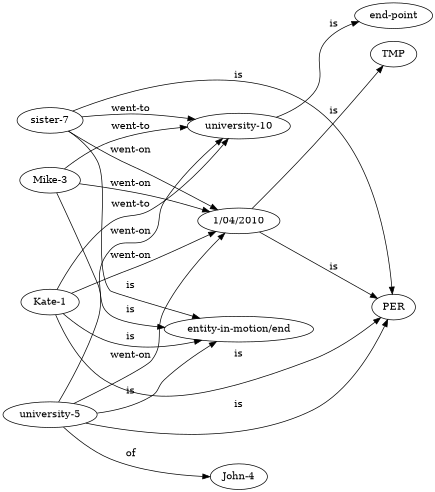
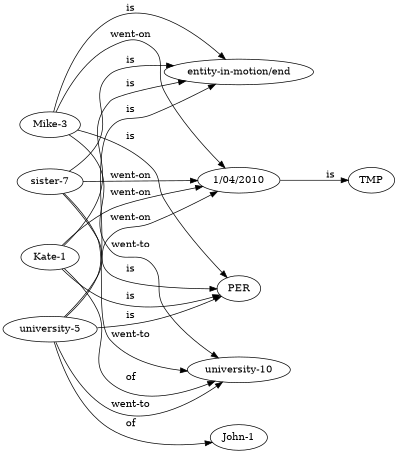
(394, 16) -> none
(131, 204) -> (131, 377)
(131, 231) -> (131, 404)
(315, 264) -> (160, 187)
(239, 477) -> (239, 437)
